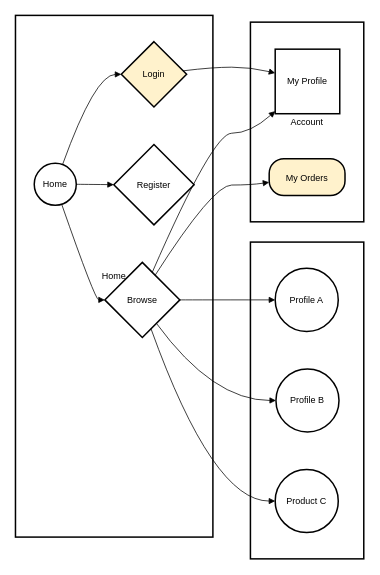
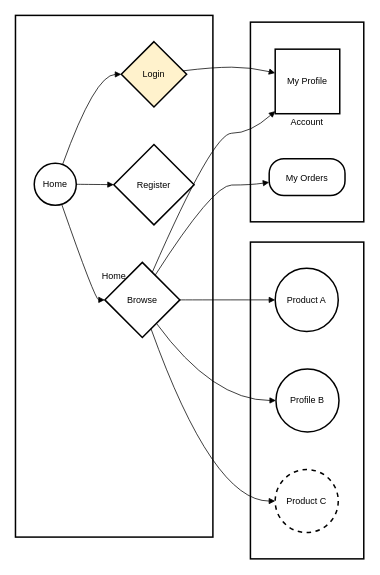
(307, 177) -> (307, 177)
(306, 300) -> (306, 300)
(306, 501) -> (306, 501)
